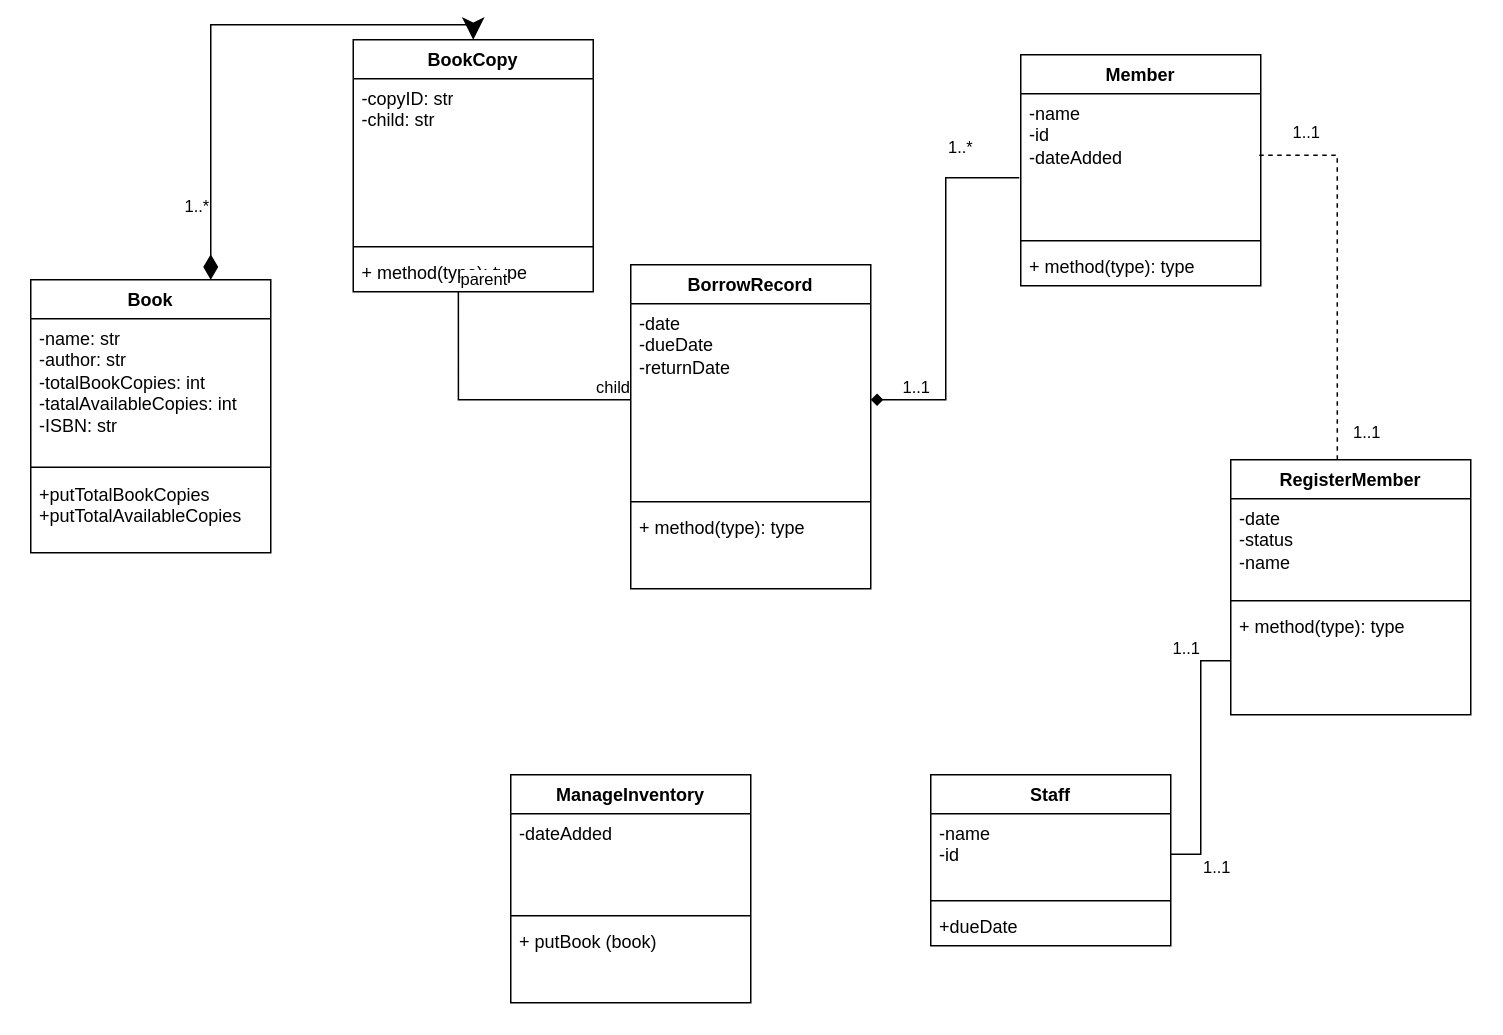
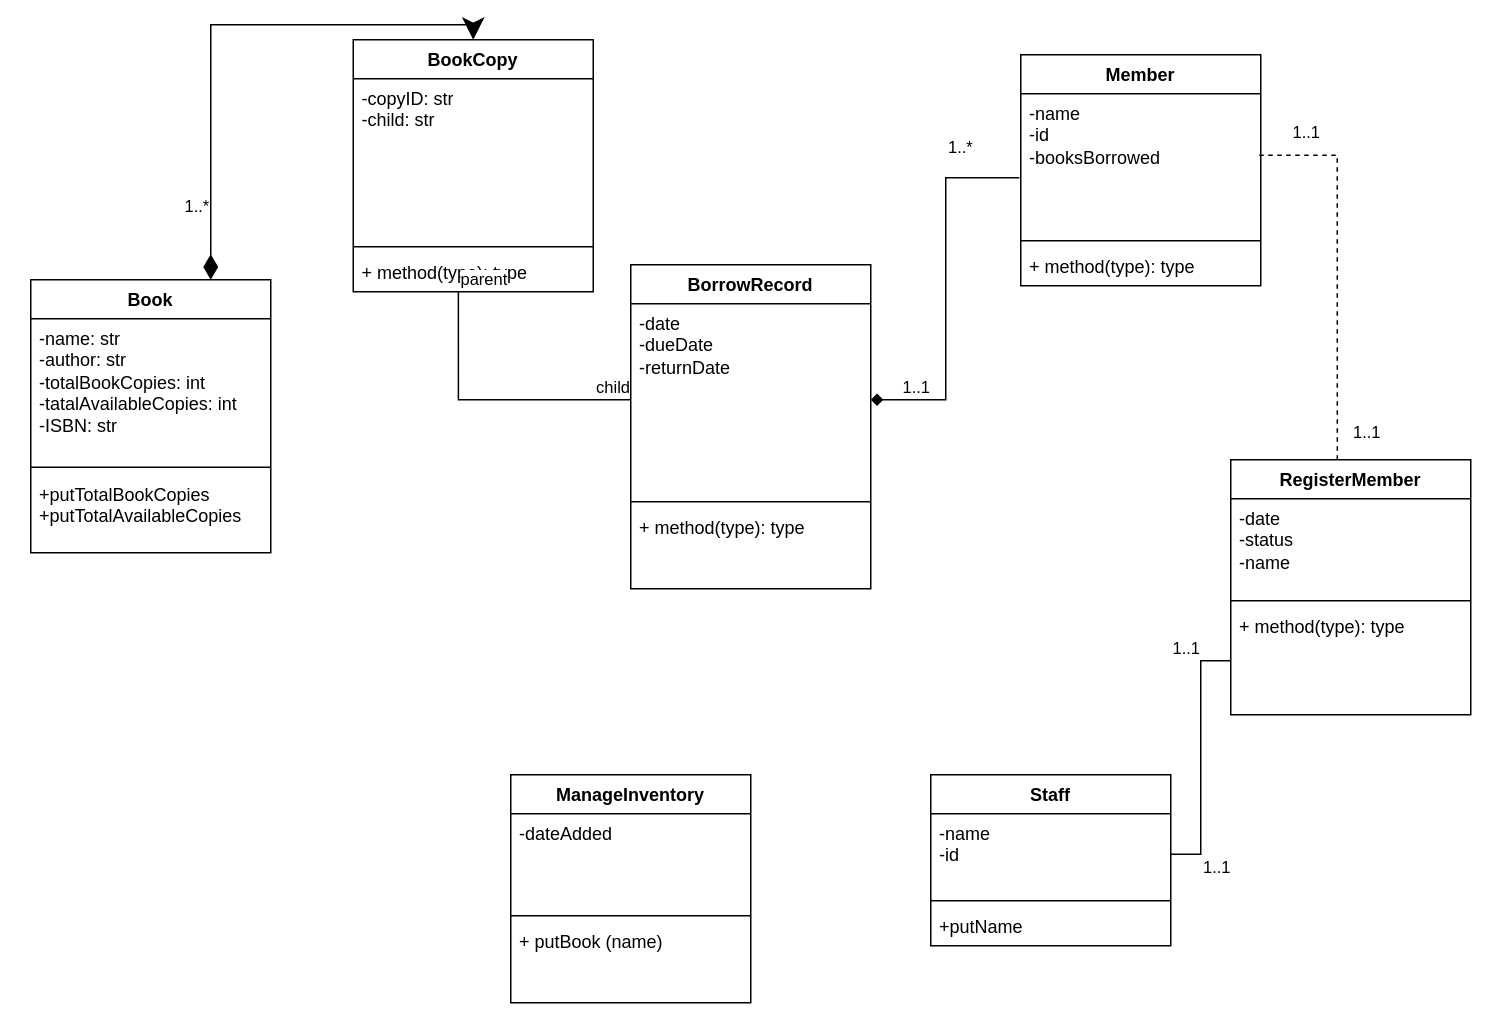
(1080, 137) -> (1100, 137)
(980, 928) -> (980, 928)
(596, 943) -> (596, 943)
